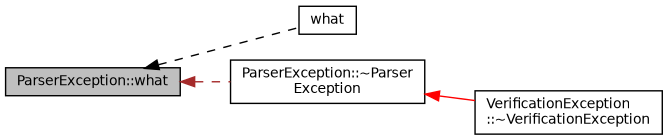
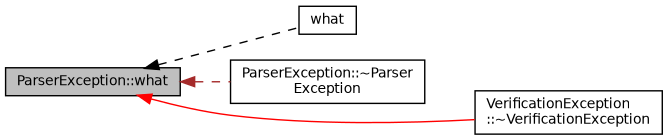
(457, 98) -> (312, 121)
